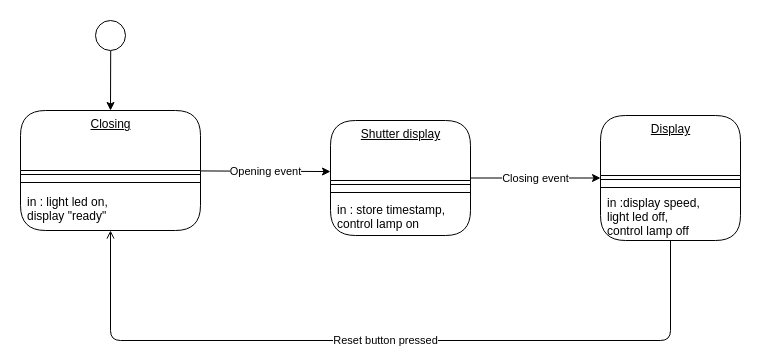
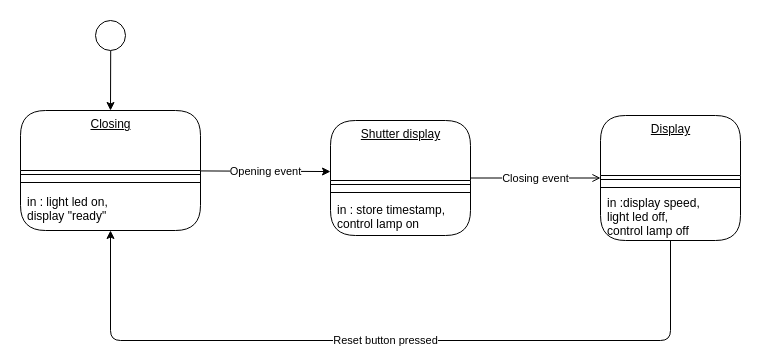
(592, 178) -> (593, 178)
(111, 236) -> (111, 238)
